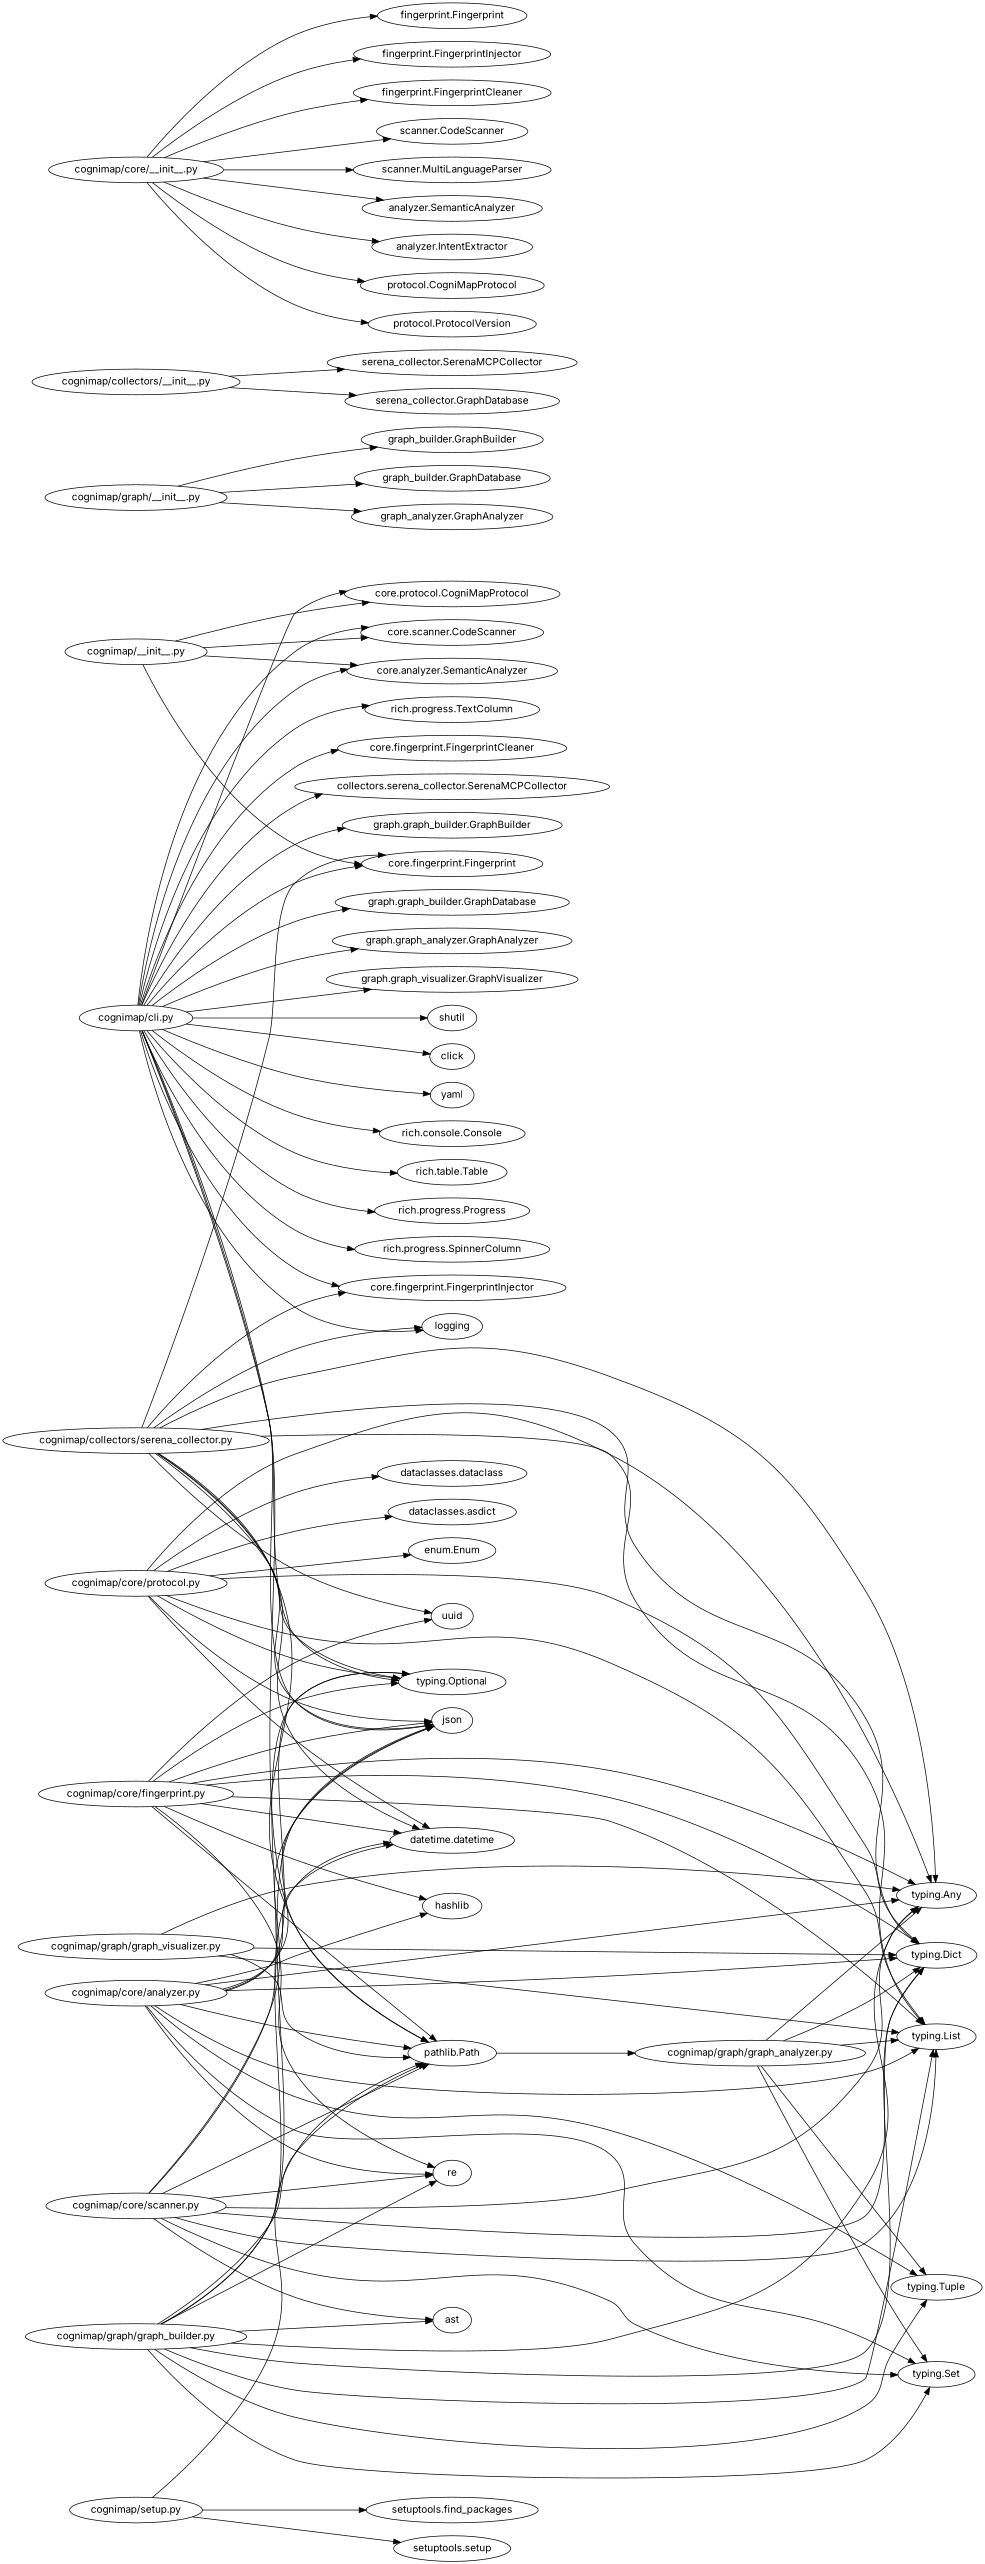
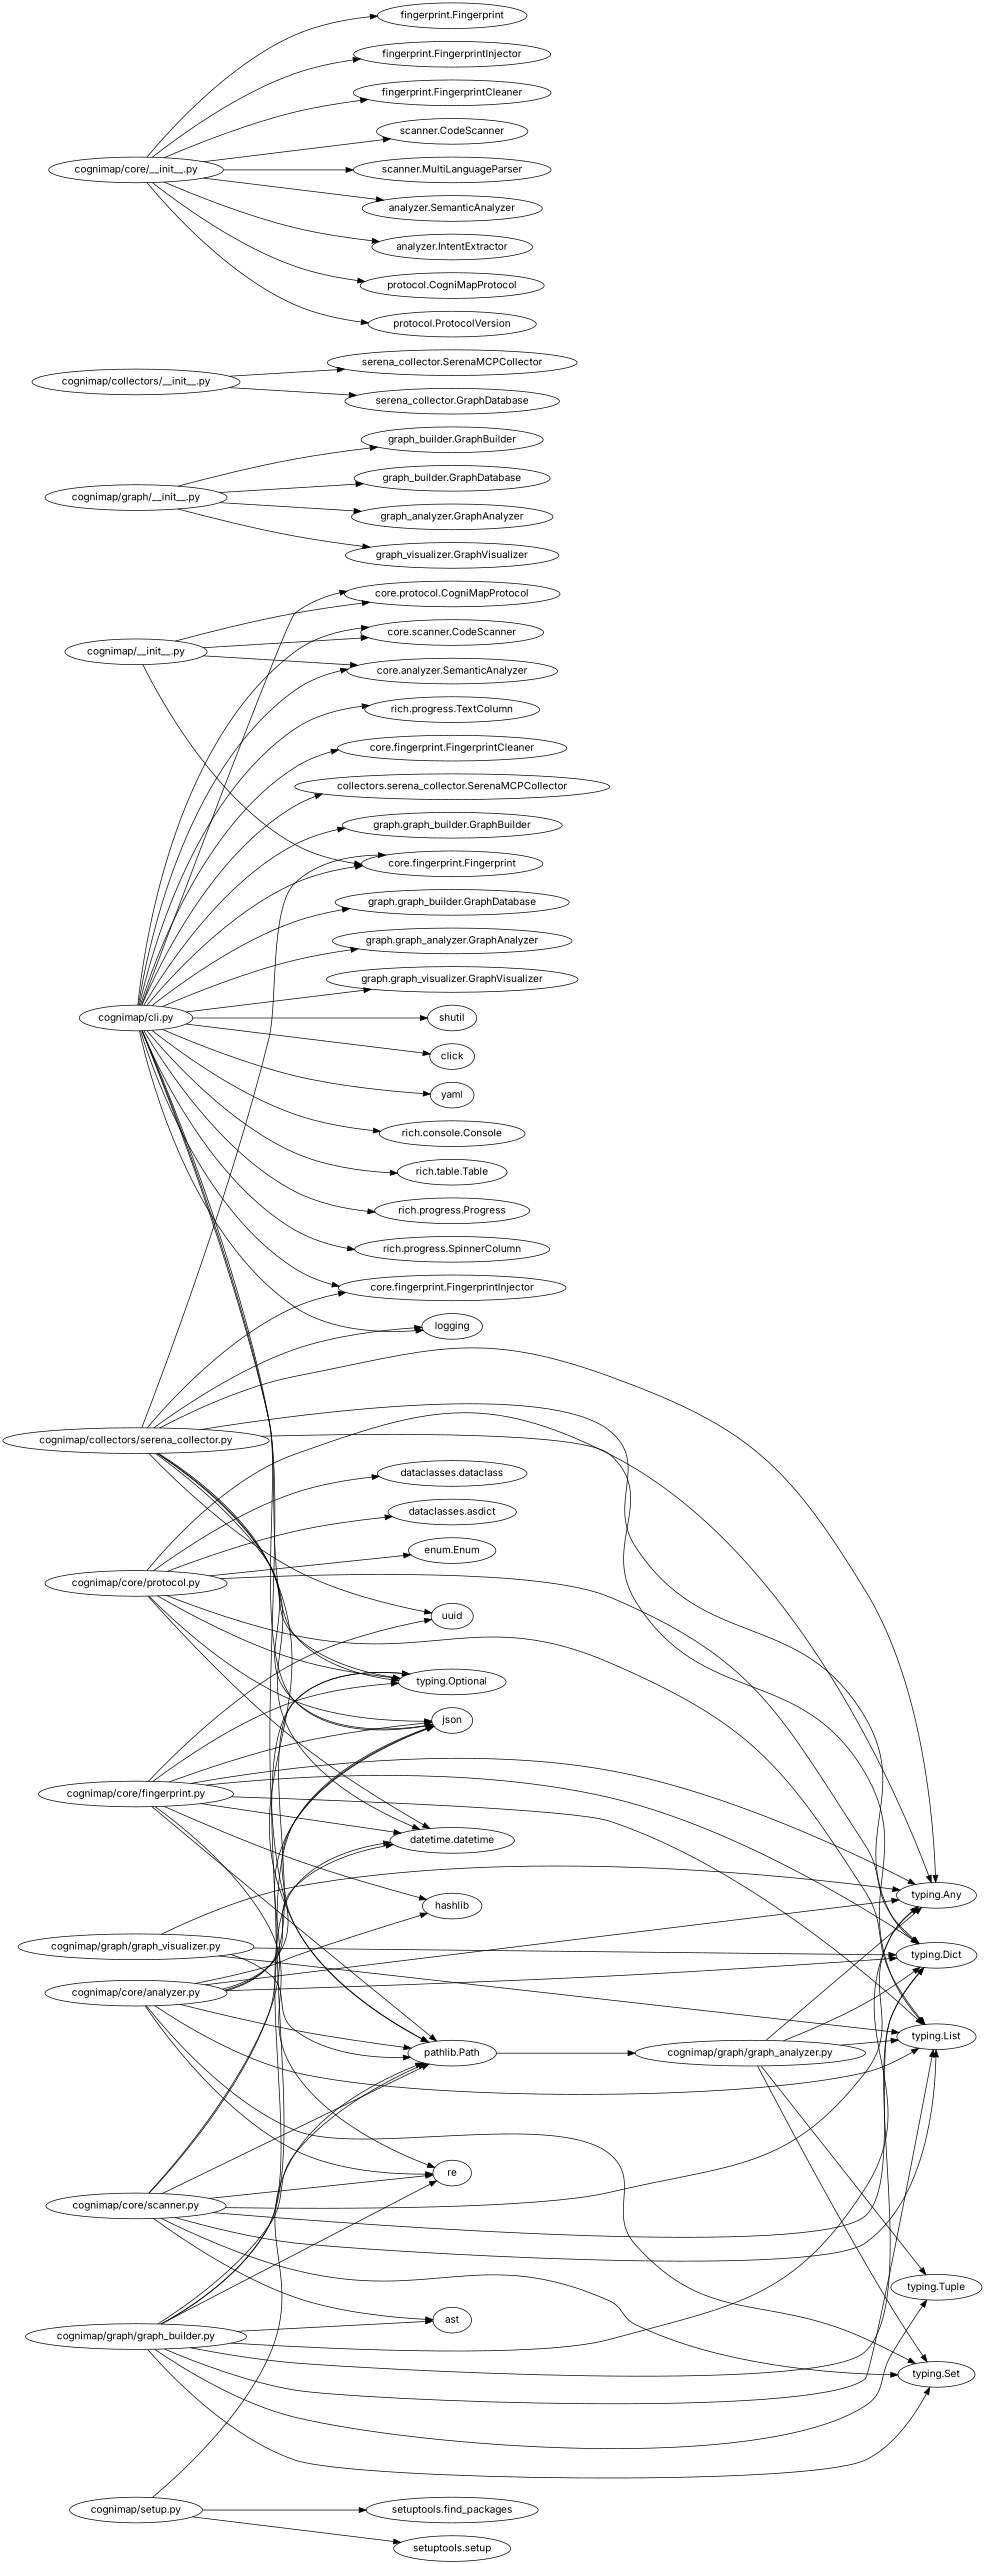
none -> (452, 555)
(533, 2117) -> none
